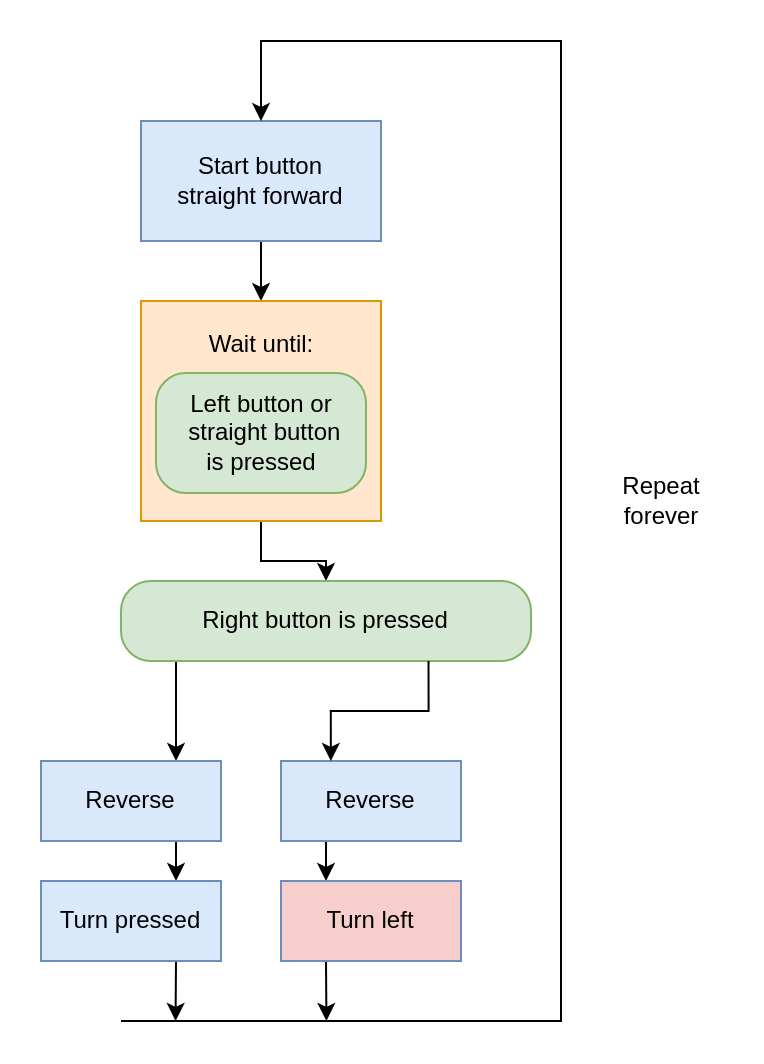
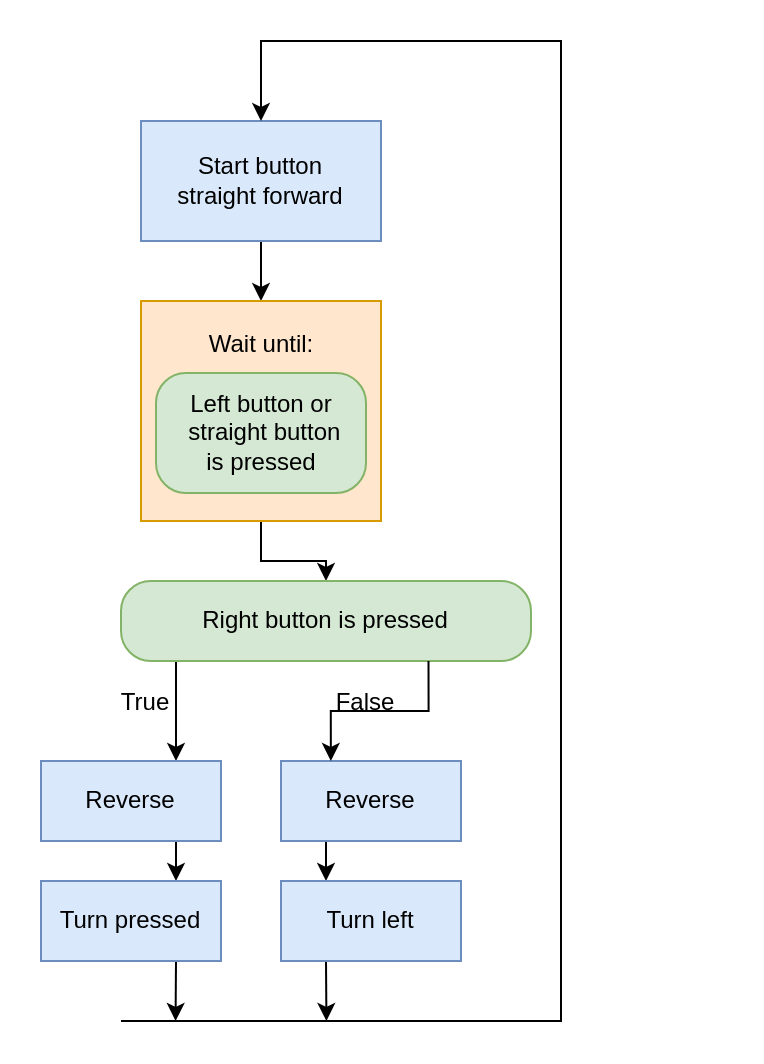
(661, 501) -> none
none -> (145, 703)
none -> (365, 703)
(371, 921) -> (371, 921)
